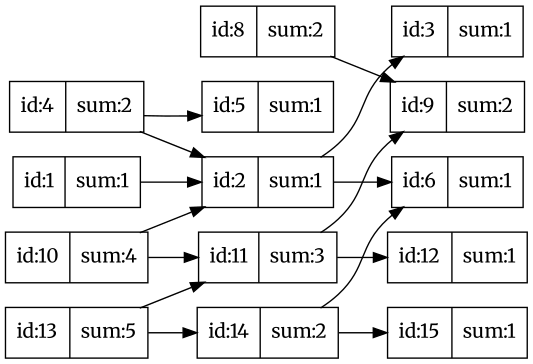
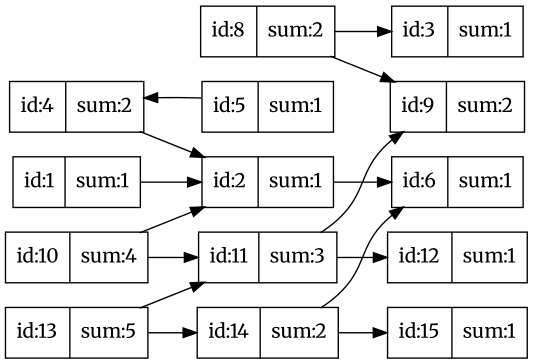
(360, 114) -> (356, 31)
(166, 116) -> (180, 98)
